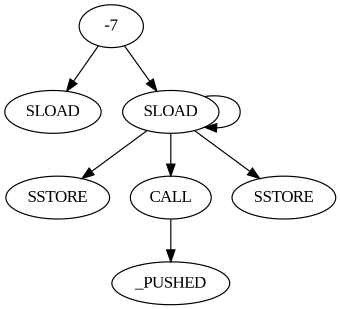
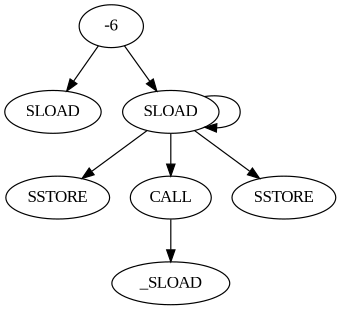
(111, 26) -> (111, 26)
(171, 283) -> (171, 283)
